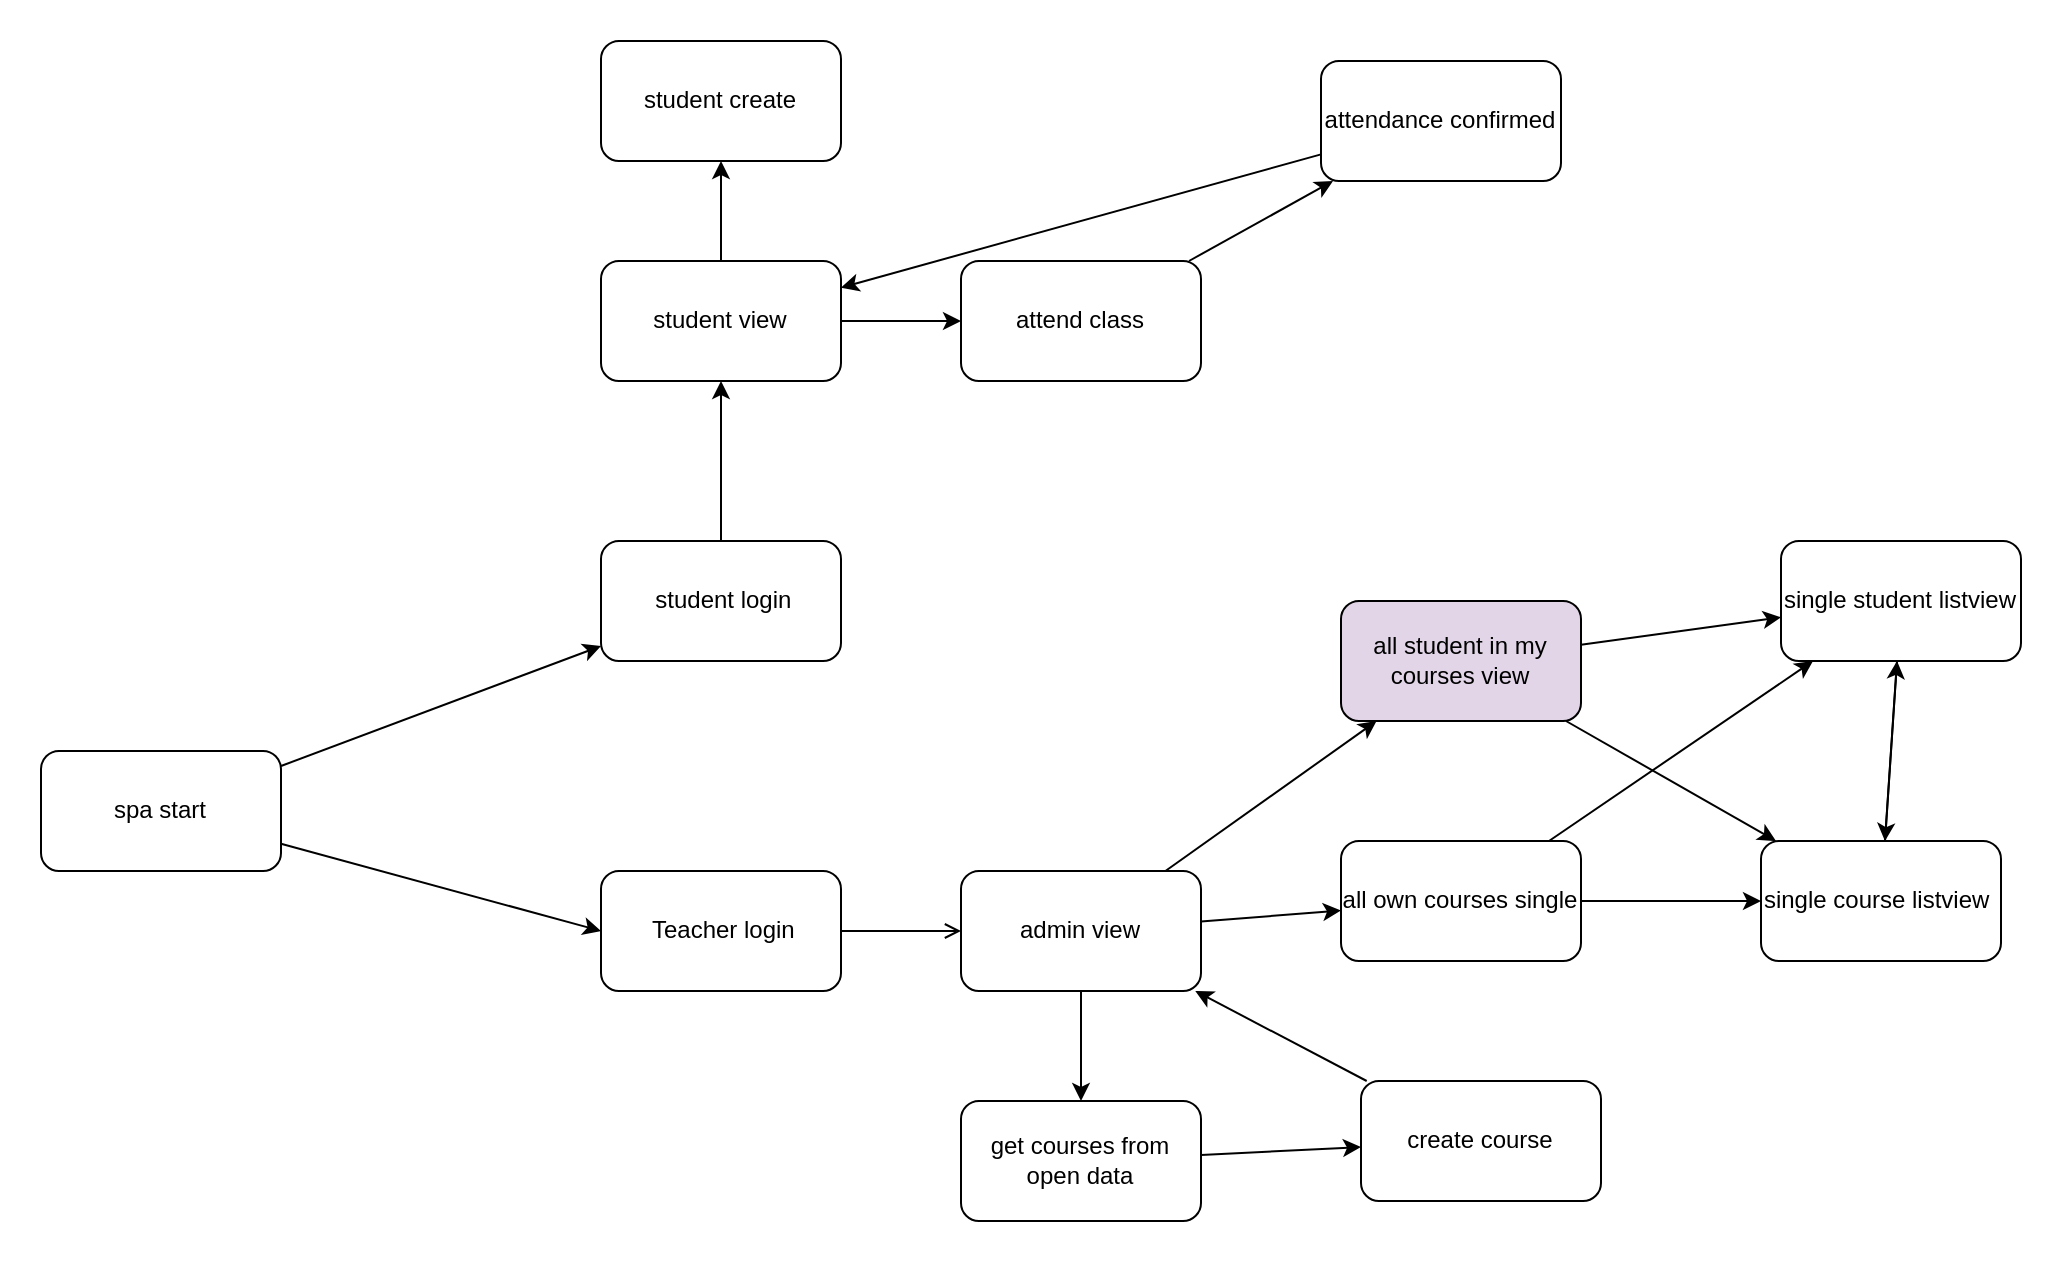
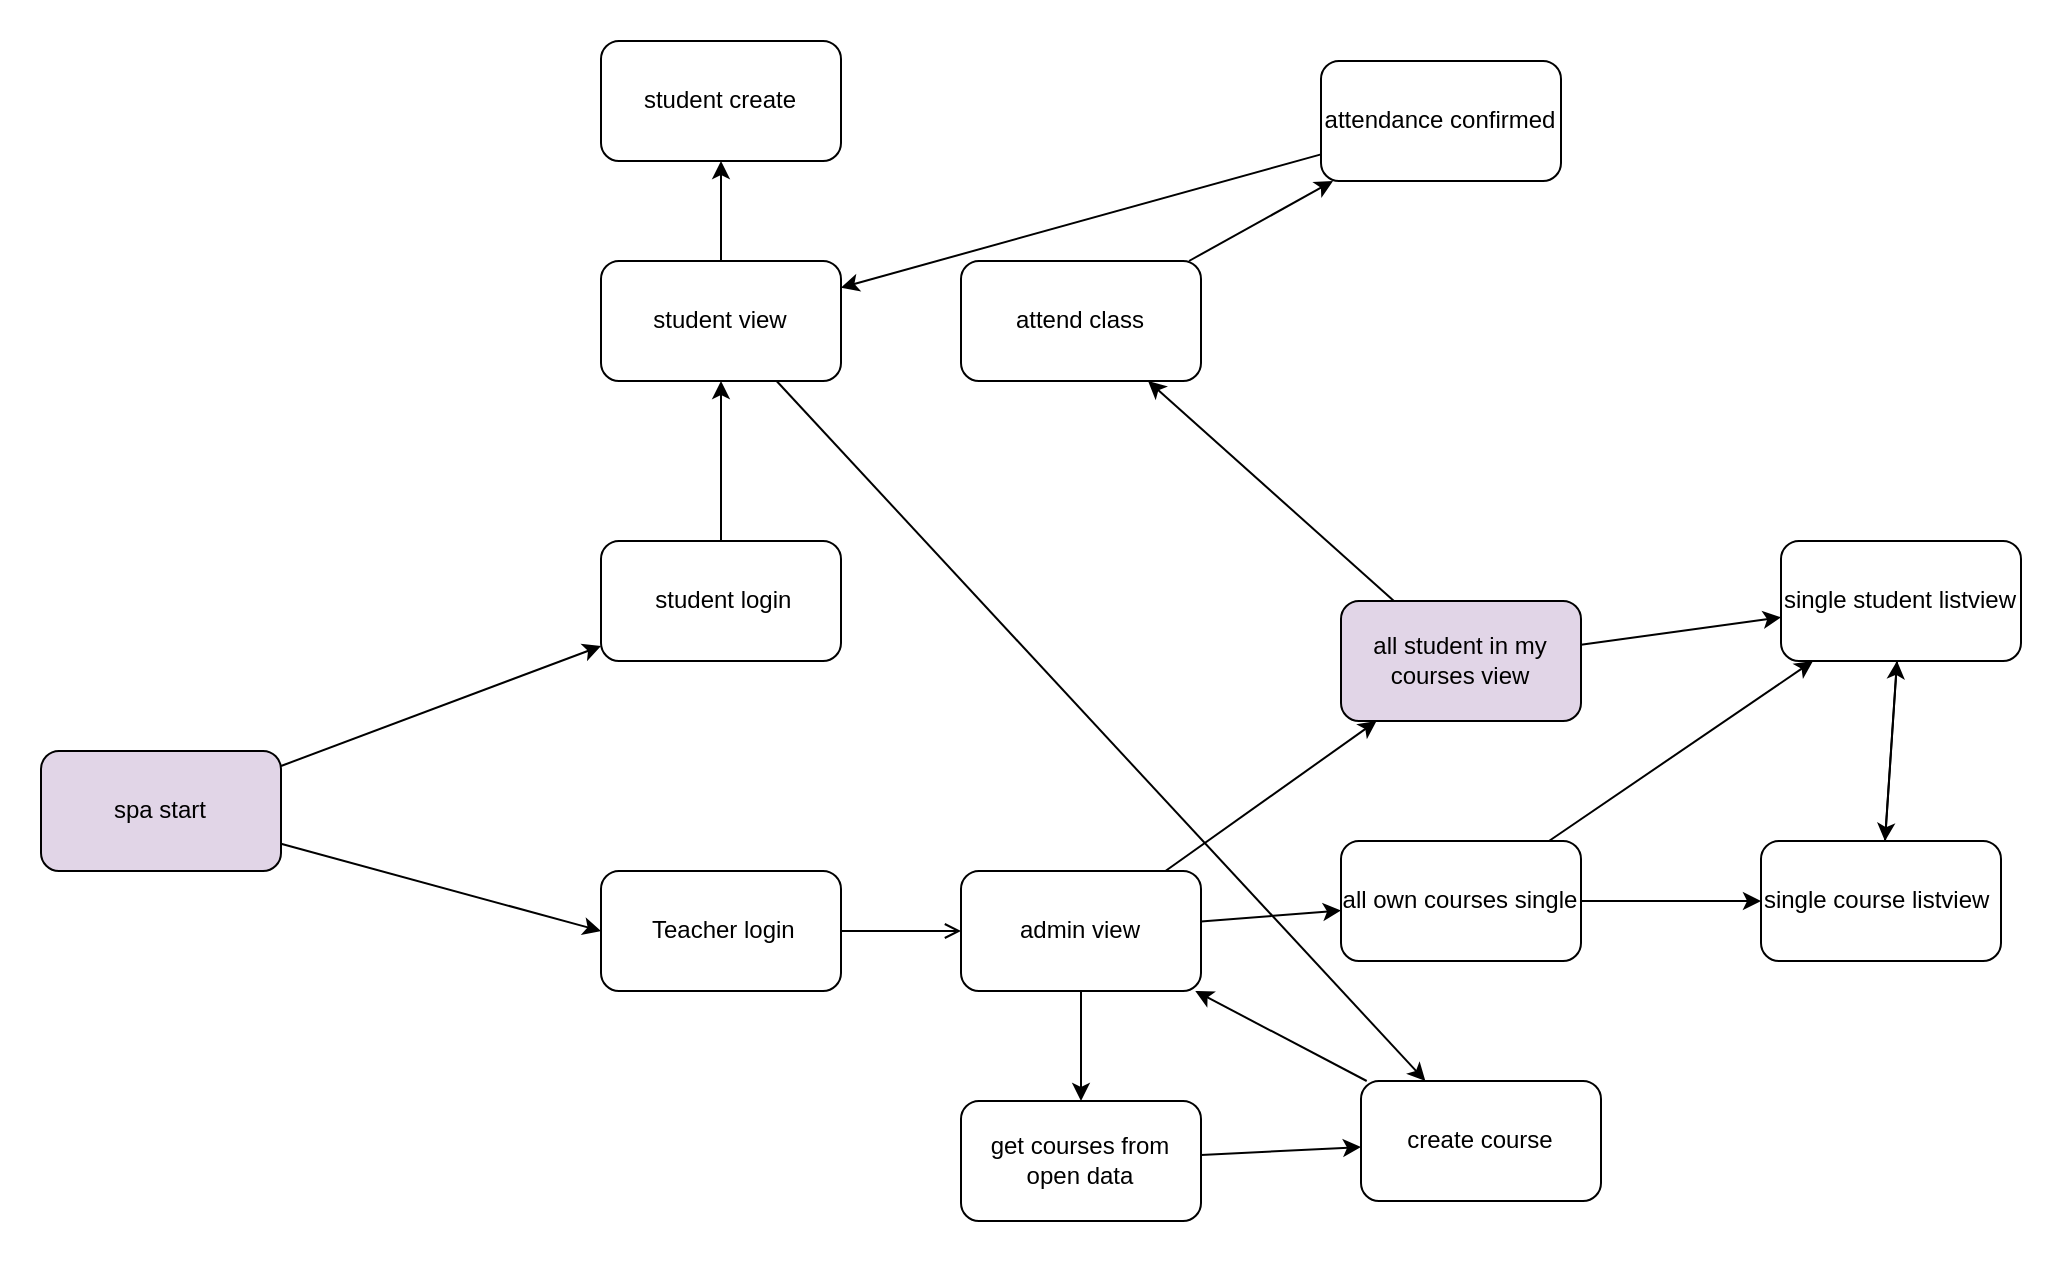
(894, 321) -> (1023, 647)
(1665, 778) -> (1276, 496)
(161, 811) -> (161, 811)
